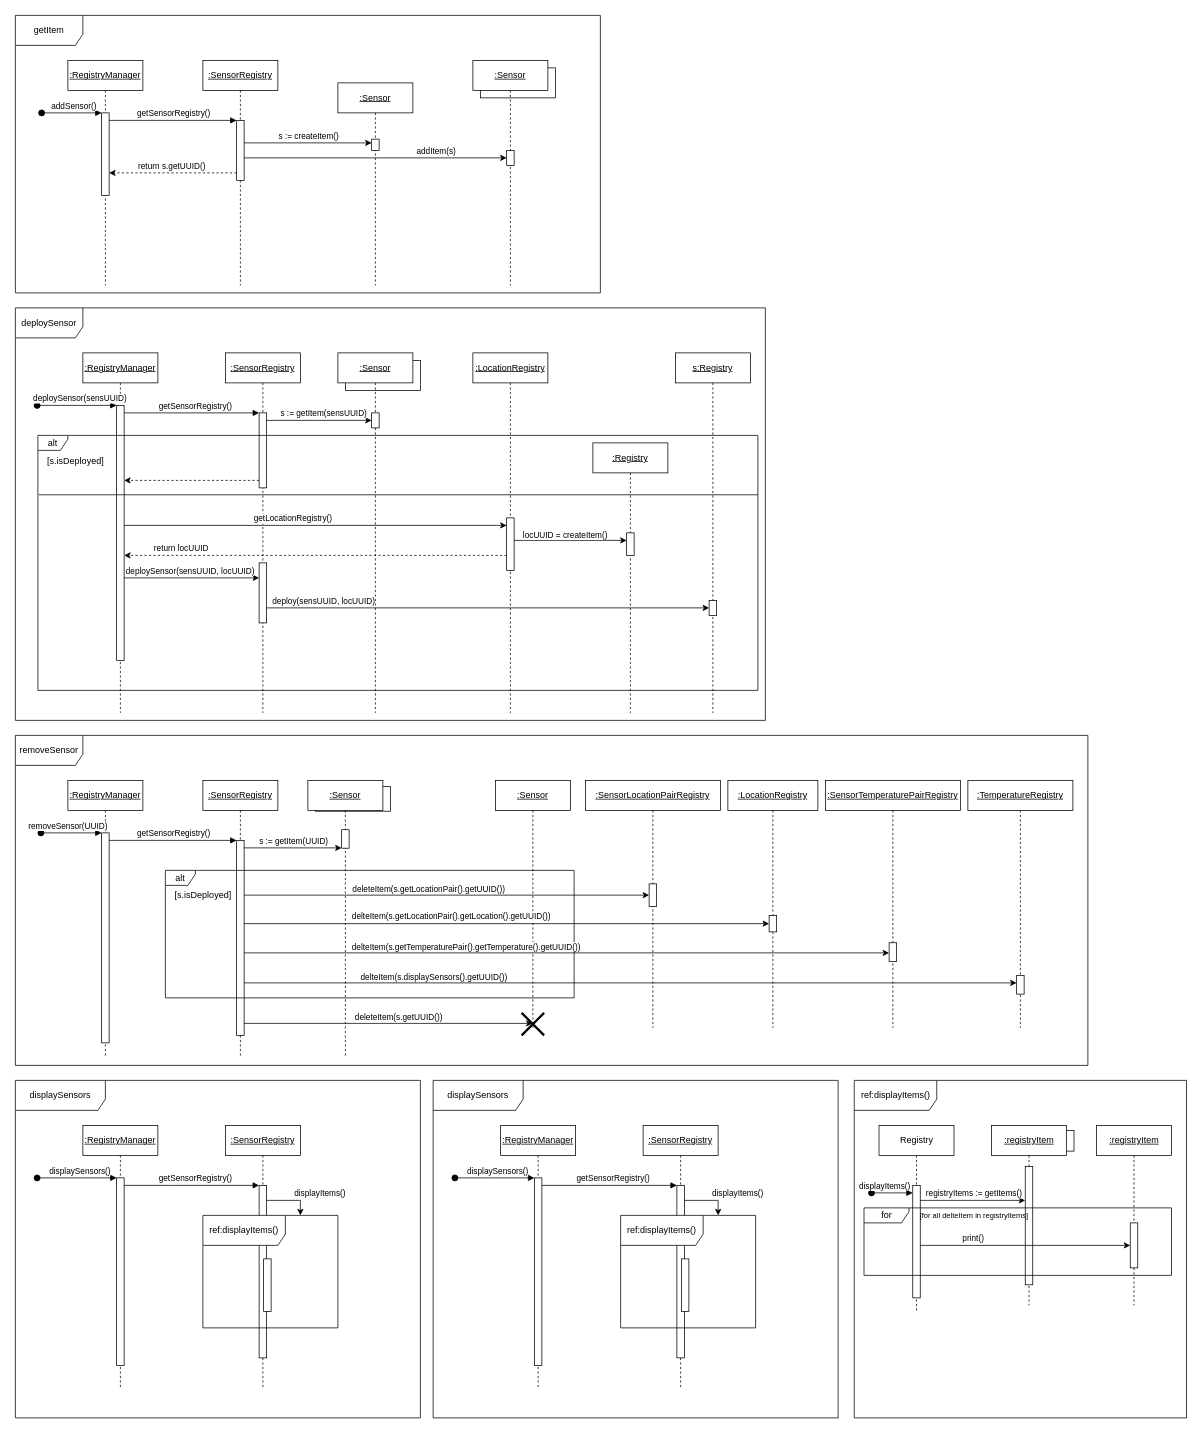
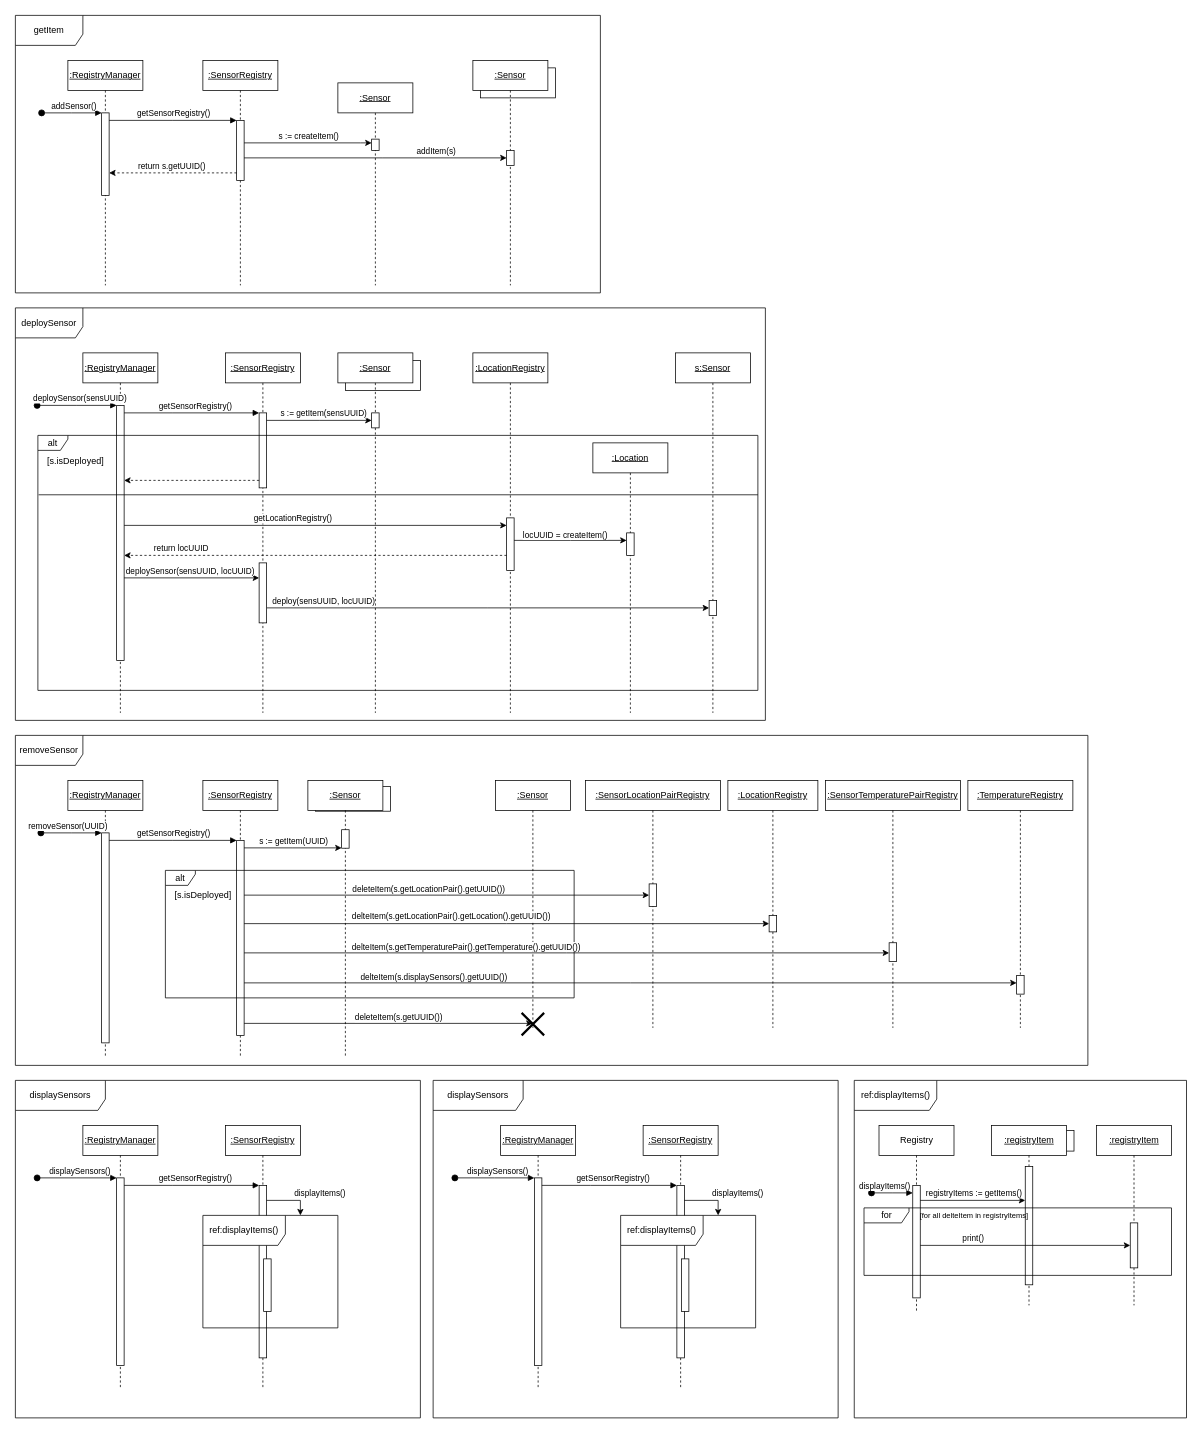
(713, 368) -> (713, 368)
(630, 458) -> (630, 458)
